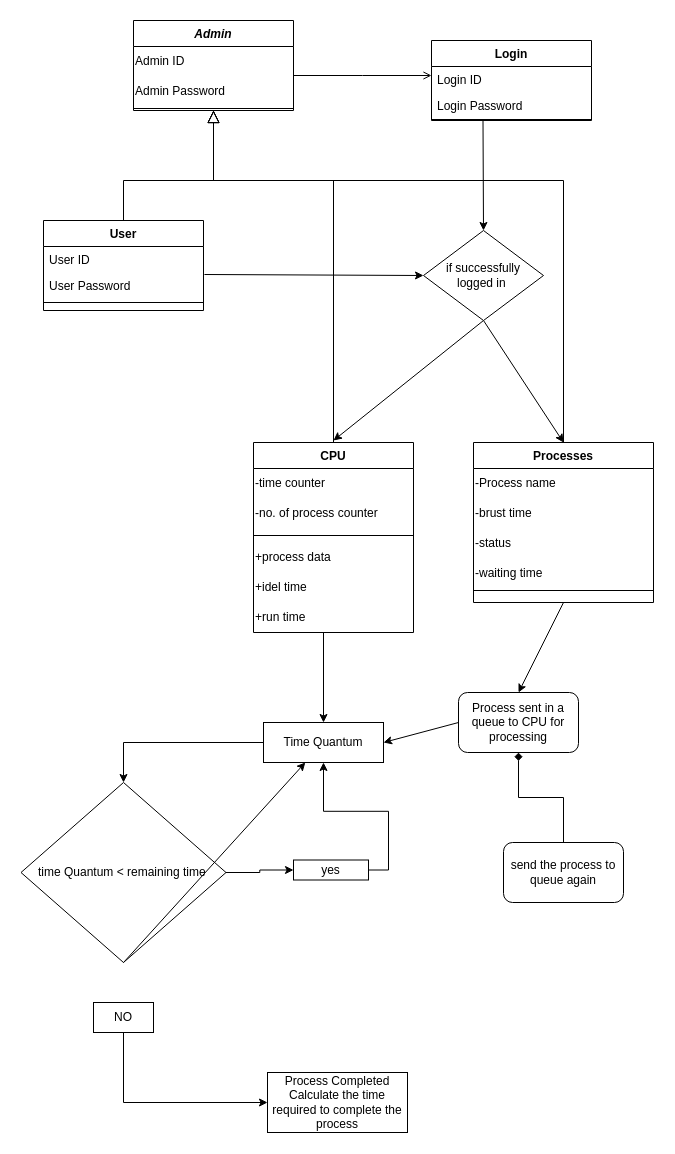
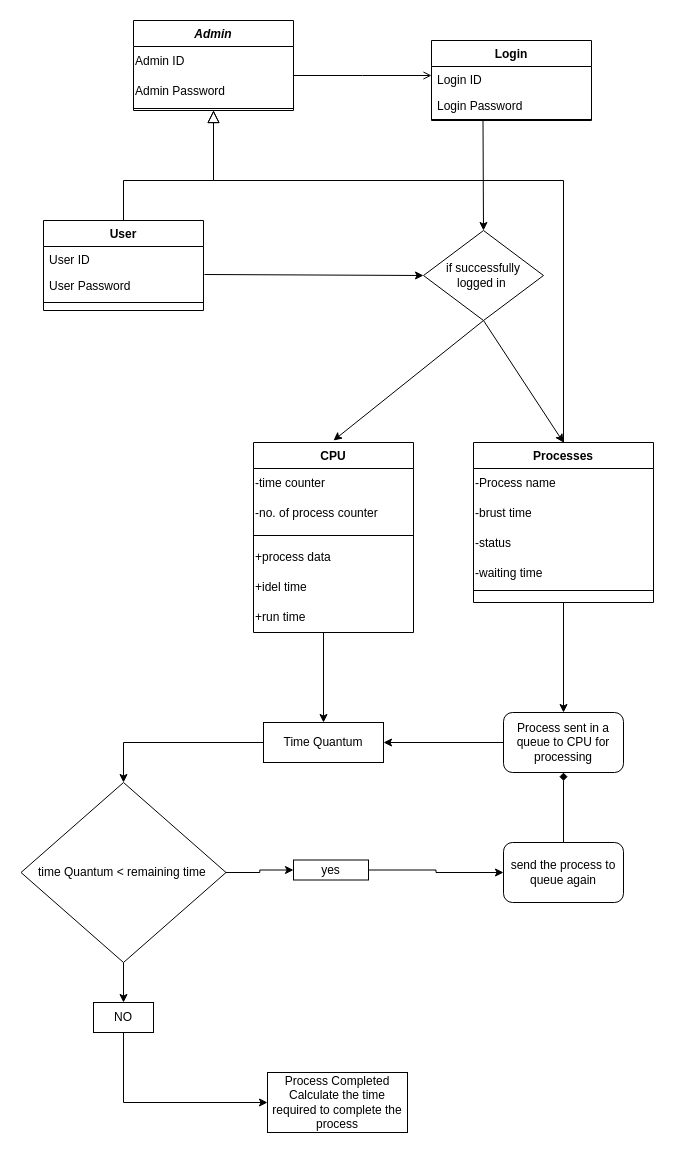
(334, 313) -> none
(519, 723) -> (564, 743)
(366, 811) -> (440, 873)
(212, 865) -> (124, 979)
